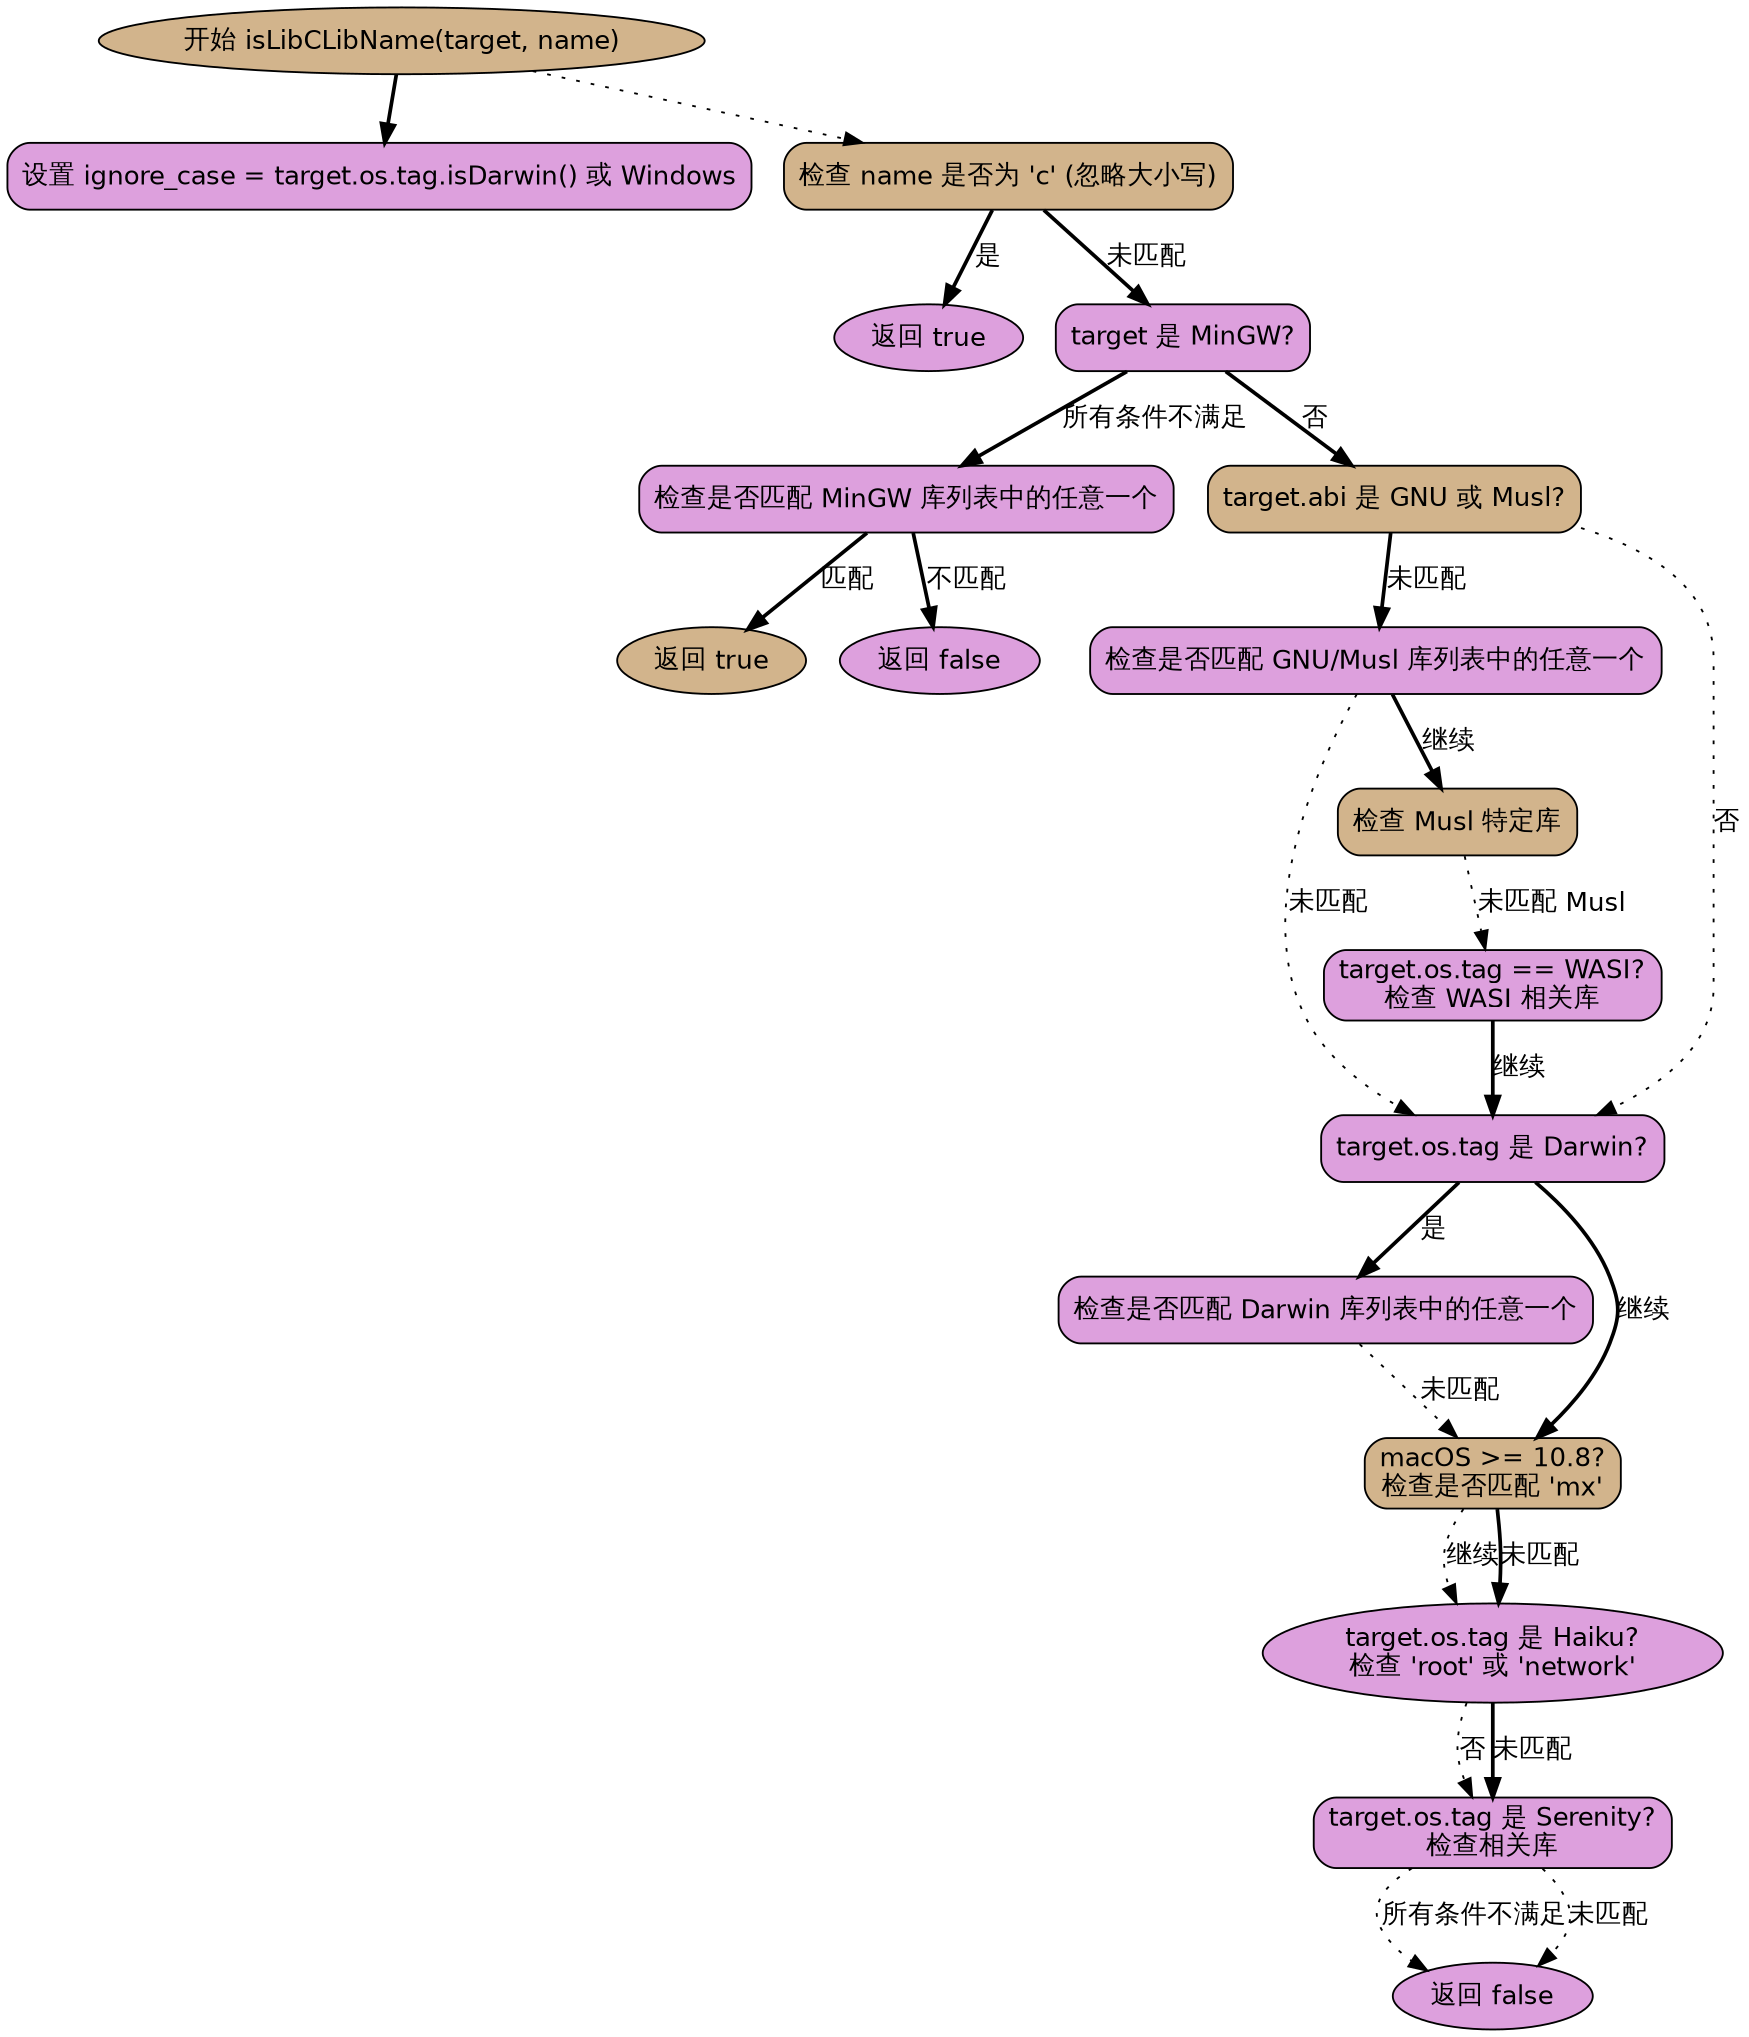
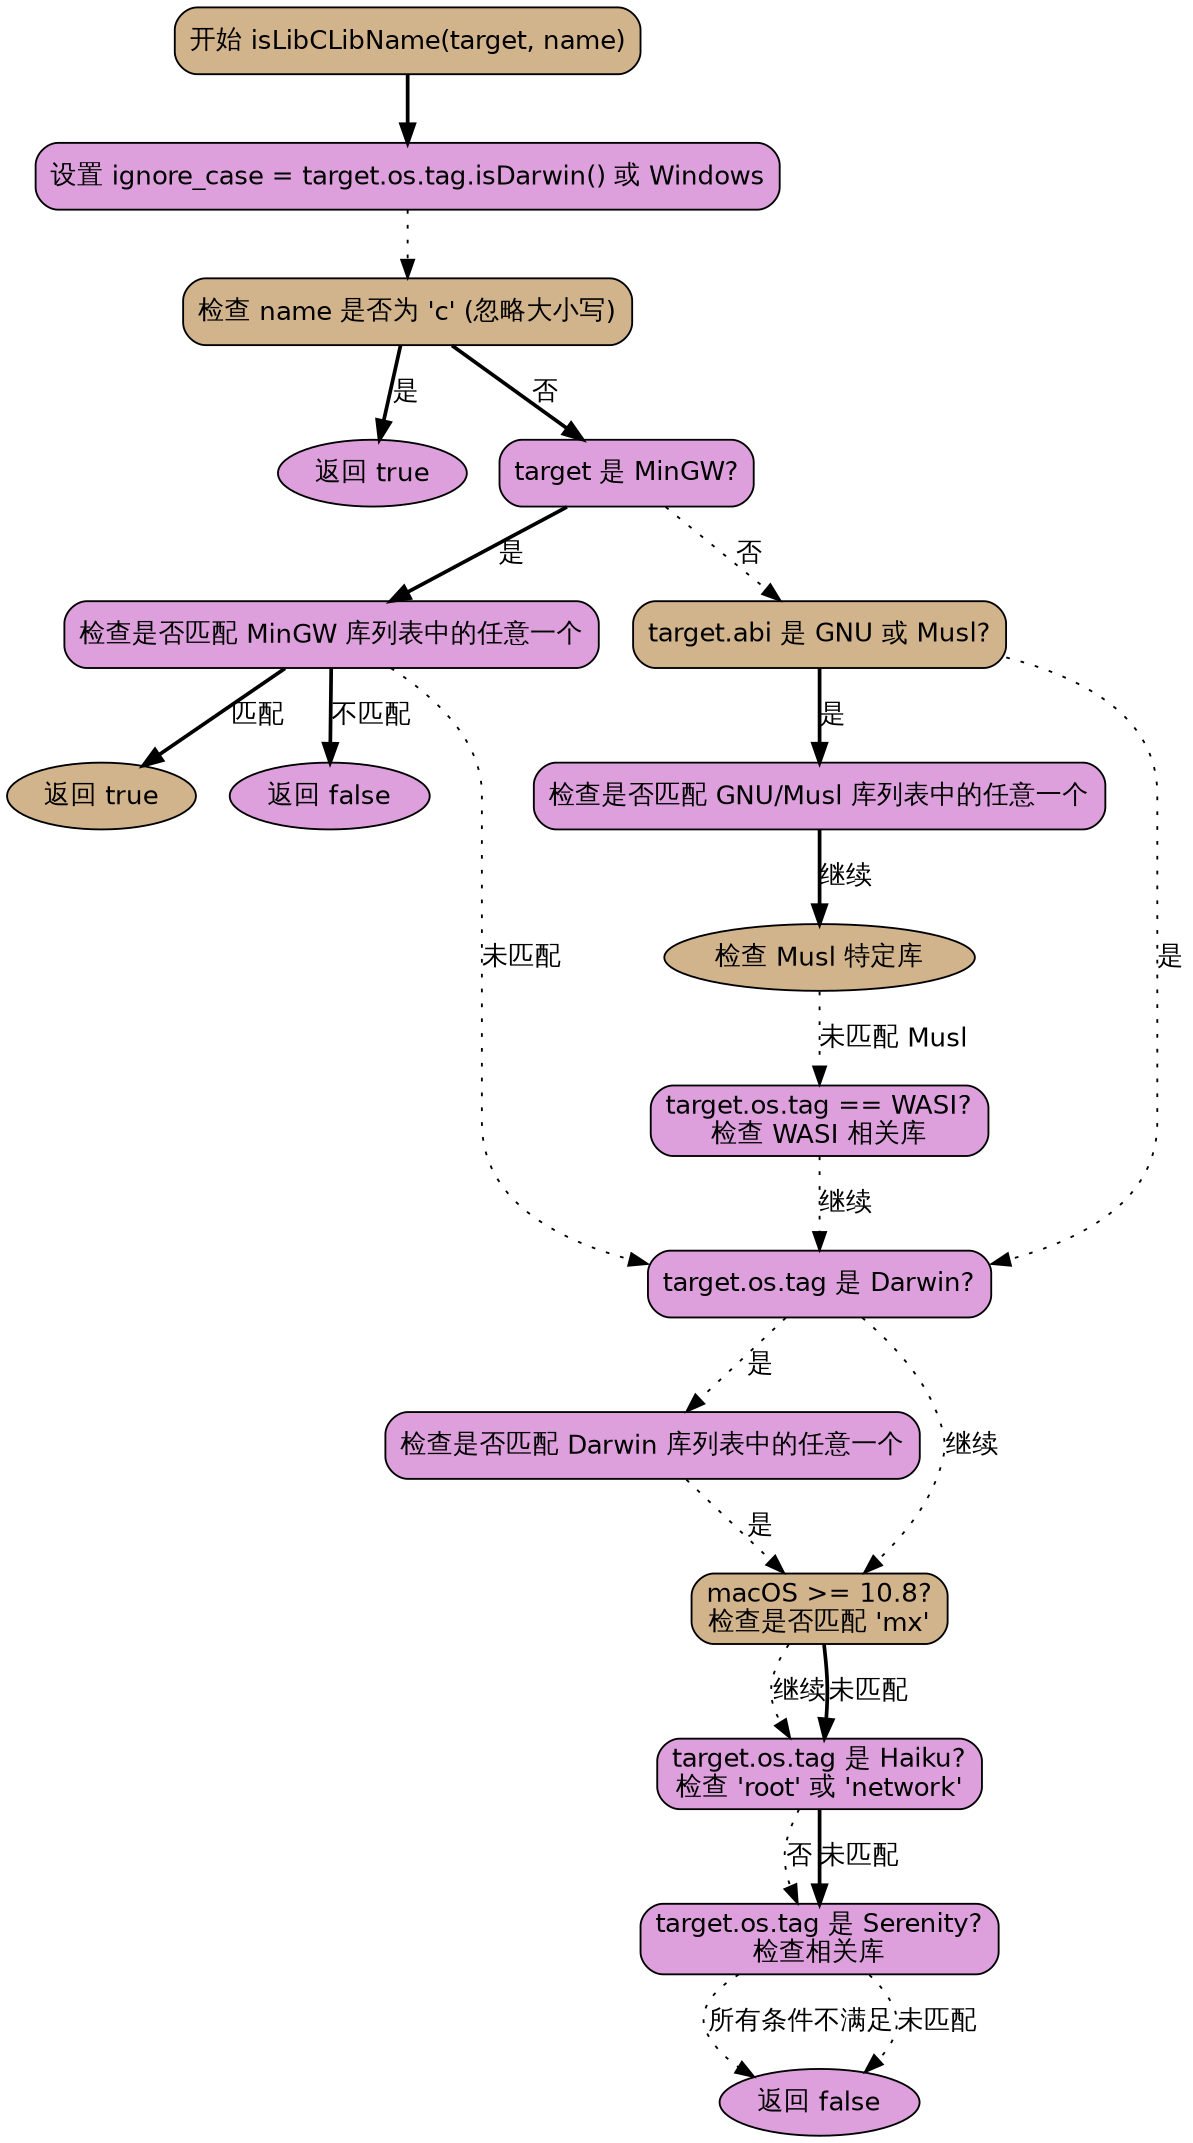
(402, 41) -> (408, 41)
(688, 105) -> (408, 235)
(1147, 257) -> (546, 392)
(1281, 413) -> (716, 548)
(1155, 418) -> (513, 554)
(1427, 580) -> (834, 715)
(1458, 822) -> (820, 957)
(1728, 822) -> (1171, 957)
(1286, 915) -> (482, 986)
(1493, 1059) -> (820, 1194)
(1416, 1223) -> (743, 1358)
(1617, 1300) -> (944, 1435)
(1460, 1391) -> (761, 1526)
(1493, 1653) -> (820, 1774)
